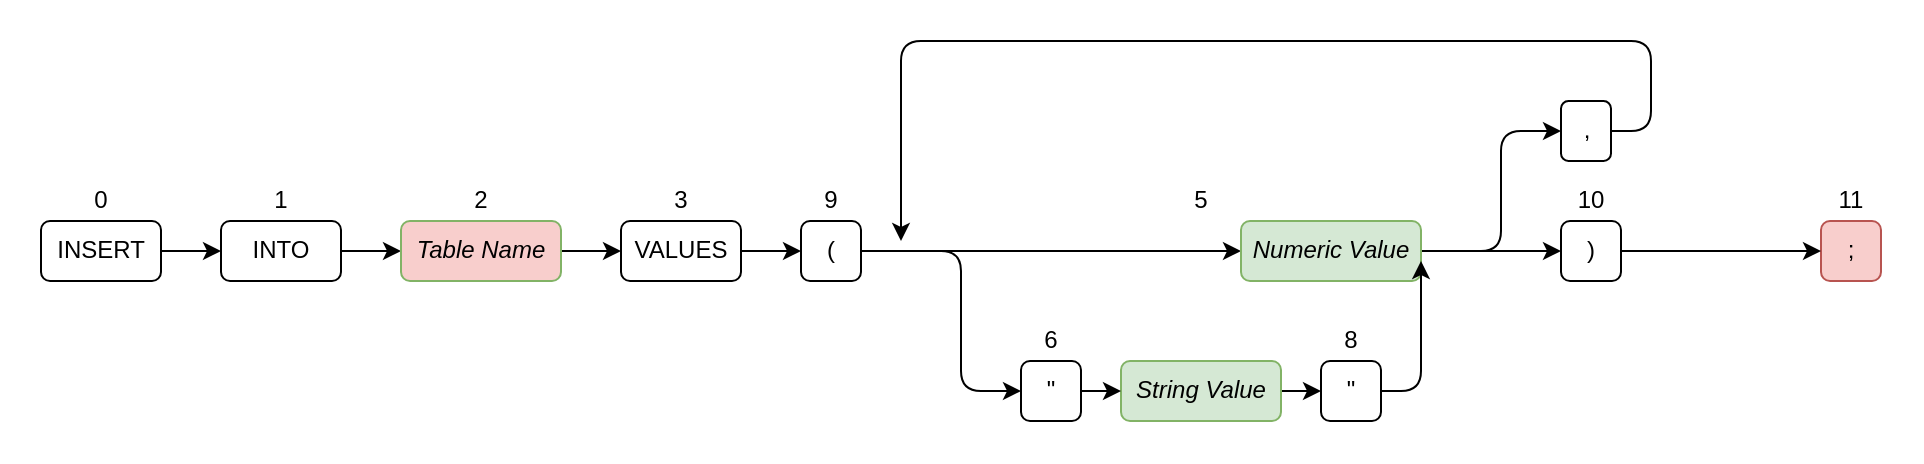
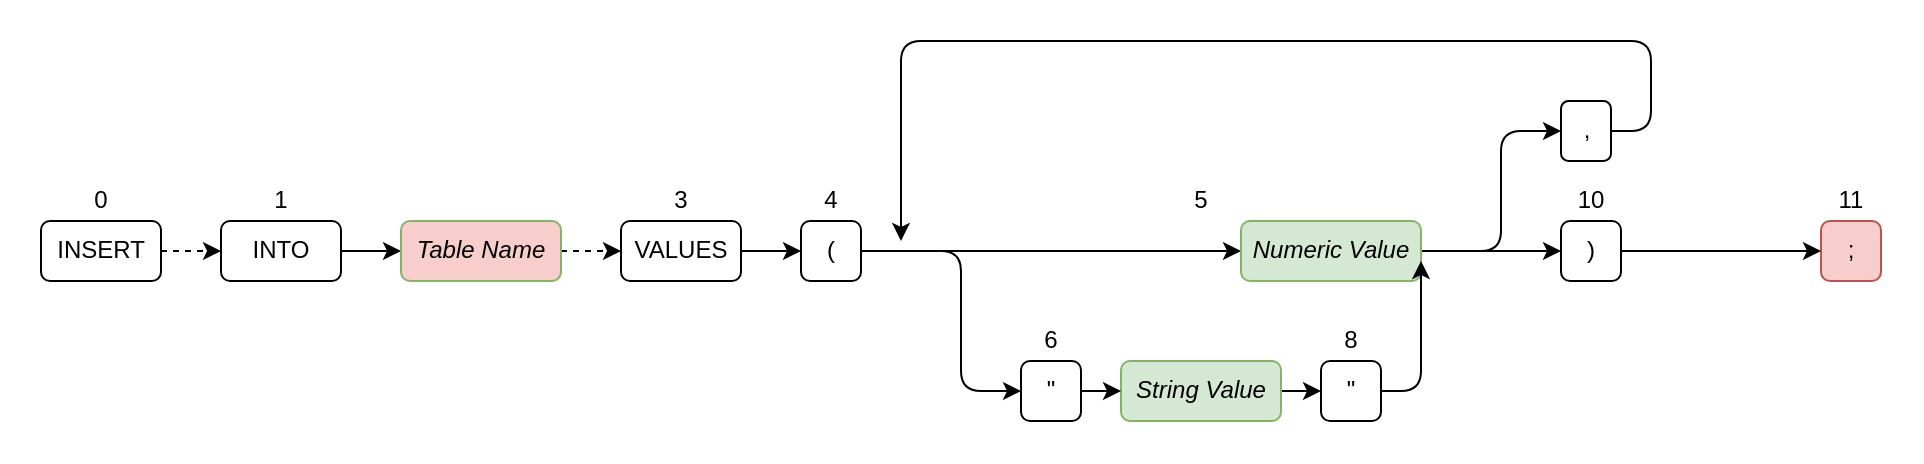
(481, 201) -> none
(832, 201) -> (832, 201)
(186, 251) -> (186, 251)
(586, 251) -> (586, 251)
